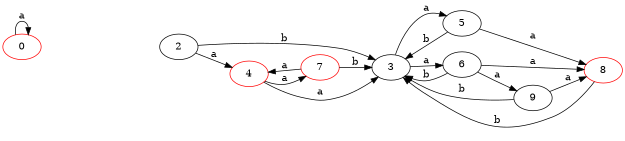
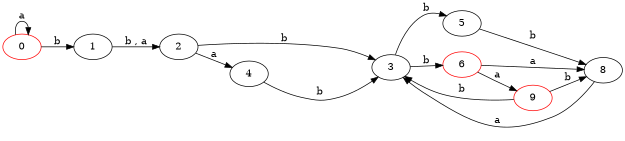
(427, 8) -> (427, 8)
(533, 36) -> (533, 36)
(430, 43) -> none
none -> (93, 47)
(427, 61) -> (427, 61)
(462, 65) -> (462, 65)
(320, 67) -> none
(603, 70) -> (603, 70)
(249, 74) -> (249, 74)
(568, 78) -> (568, 78)
(430, 80) -> none
(320, 92) -> (320, 92)
(533, 98) -> (533, 98)
(498, 120) -> (498, 120)
